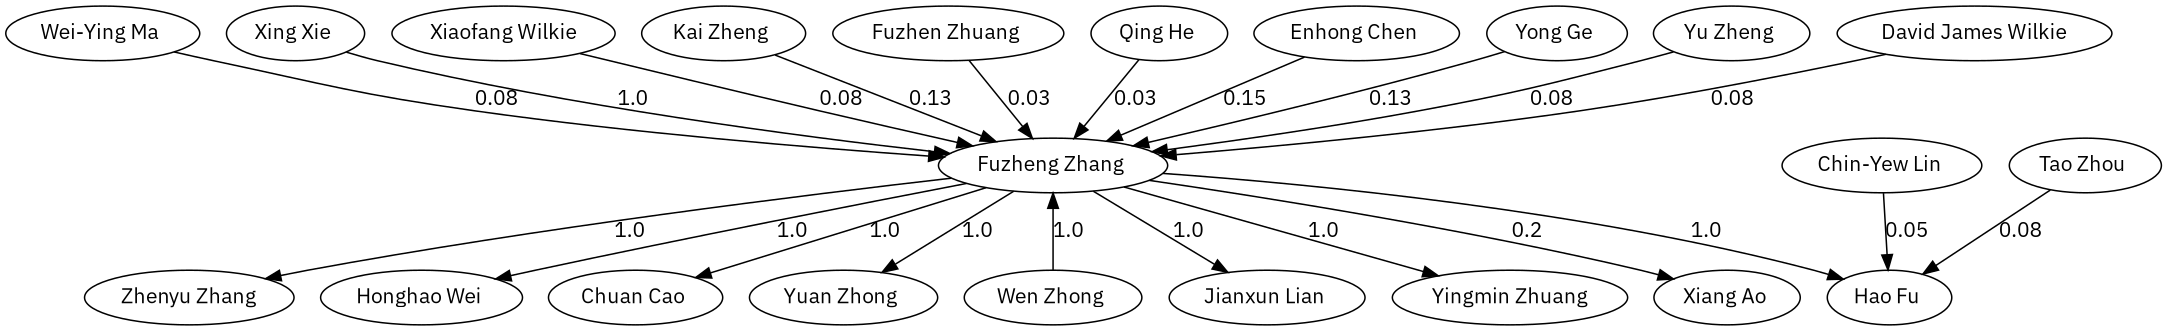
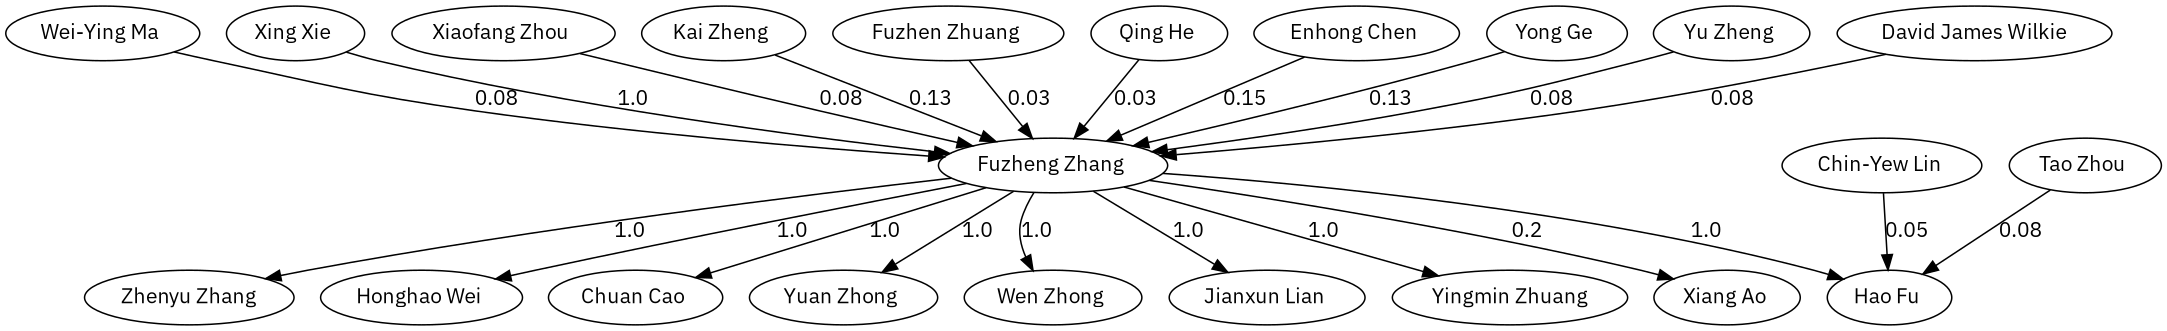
(504, 33) -> (504, 33)
(1053, 239) -> (1020, 224)
